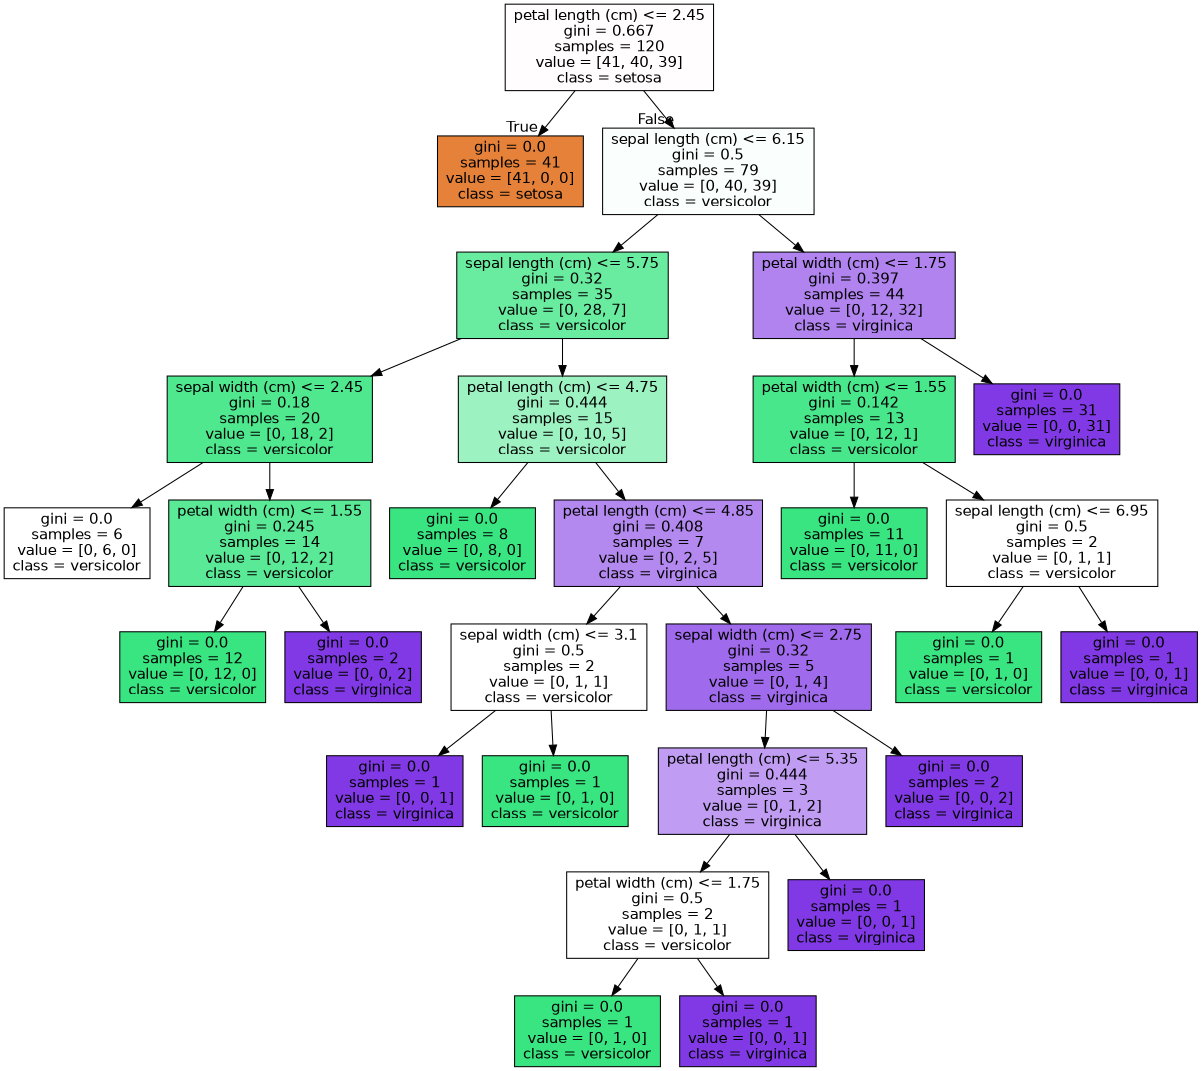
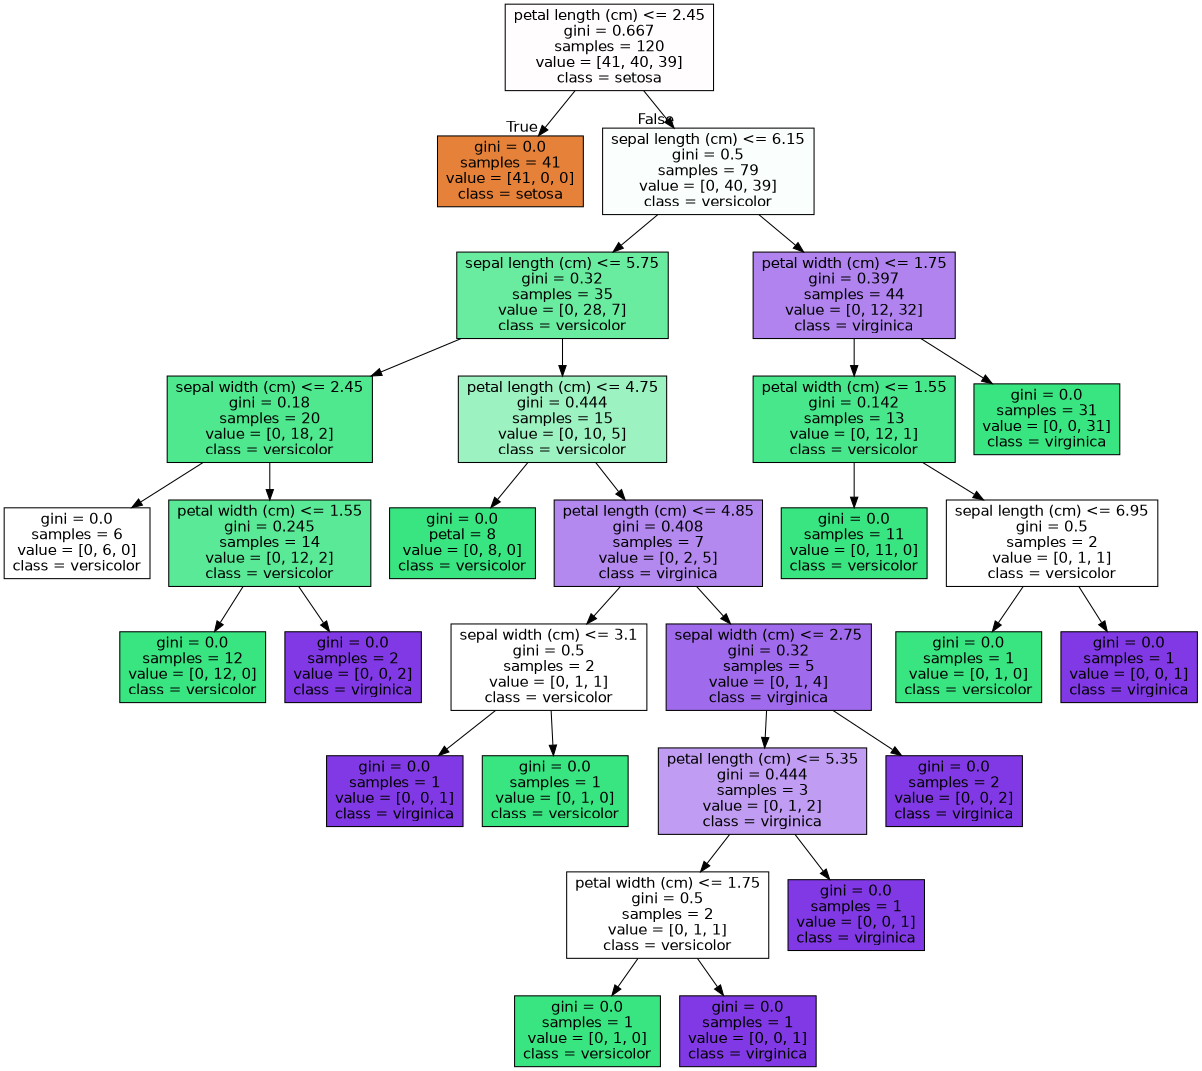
(1047, 419) -> (1047, 419)
(463, 543) -> (463, 543)
